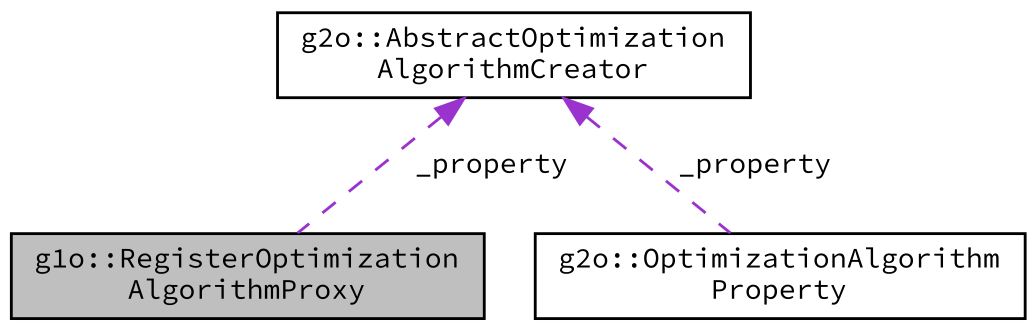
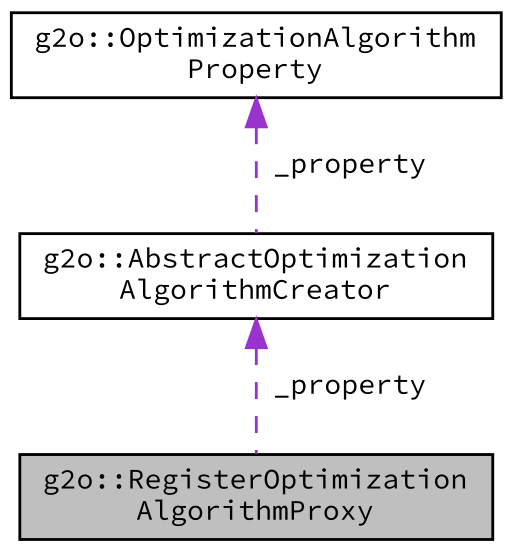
(659, 175) -> (256, 180)
(248, 276) -> (256, 497)
